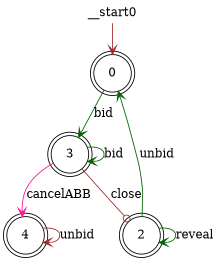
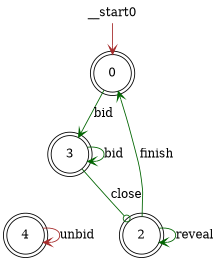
(157, 154) -> (157, 154)
(31, 181) -> none
(103, 192) -> (103, 192)
